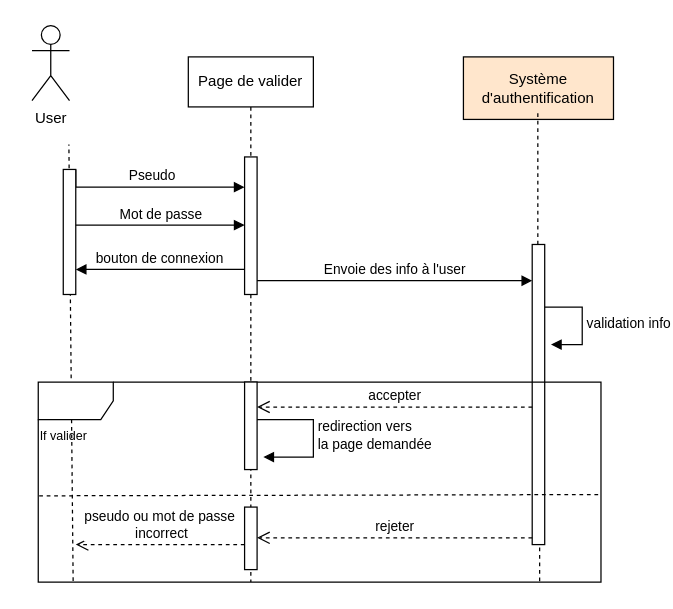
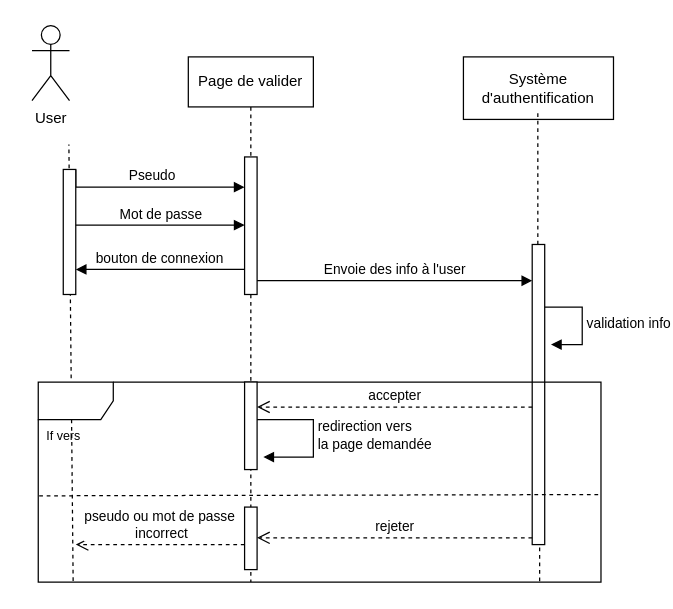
(538, 88) -> (538, 88)
(64, 436) -> (64, 436)
